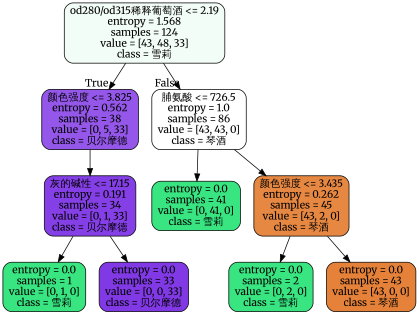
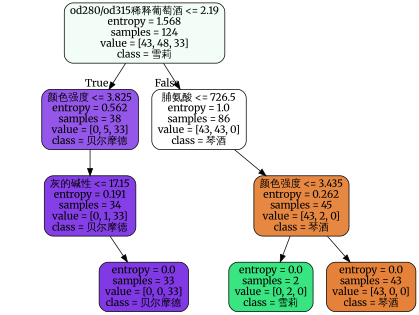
(196, 206) -> none
(44, 287) -> none
